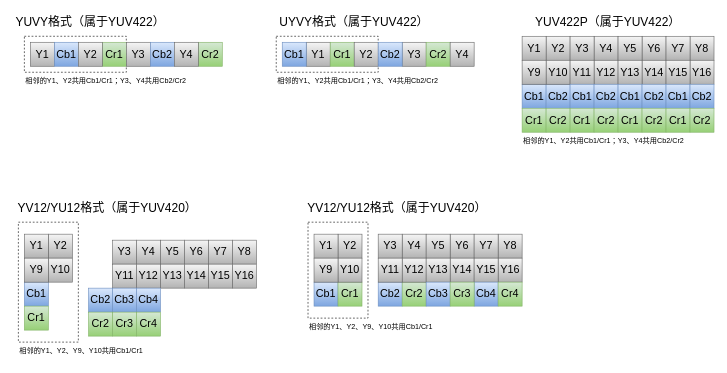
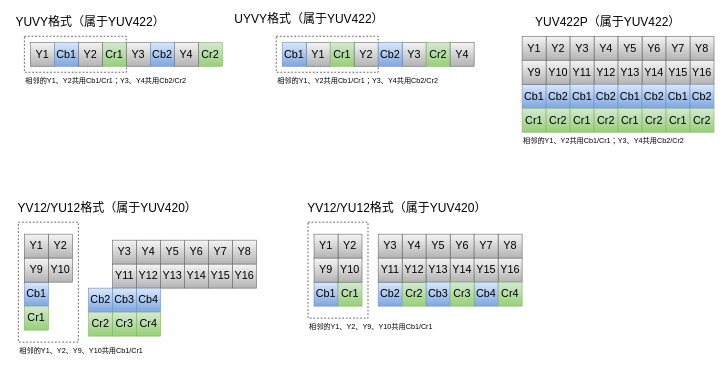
(354, 21) -> (309, 18)
